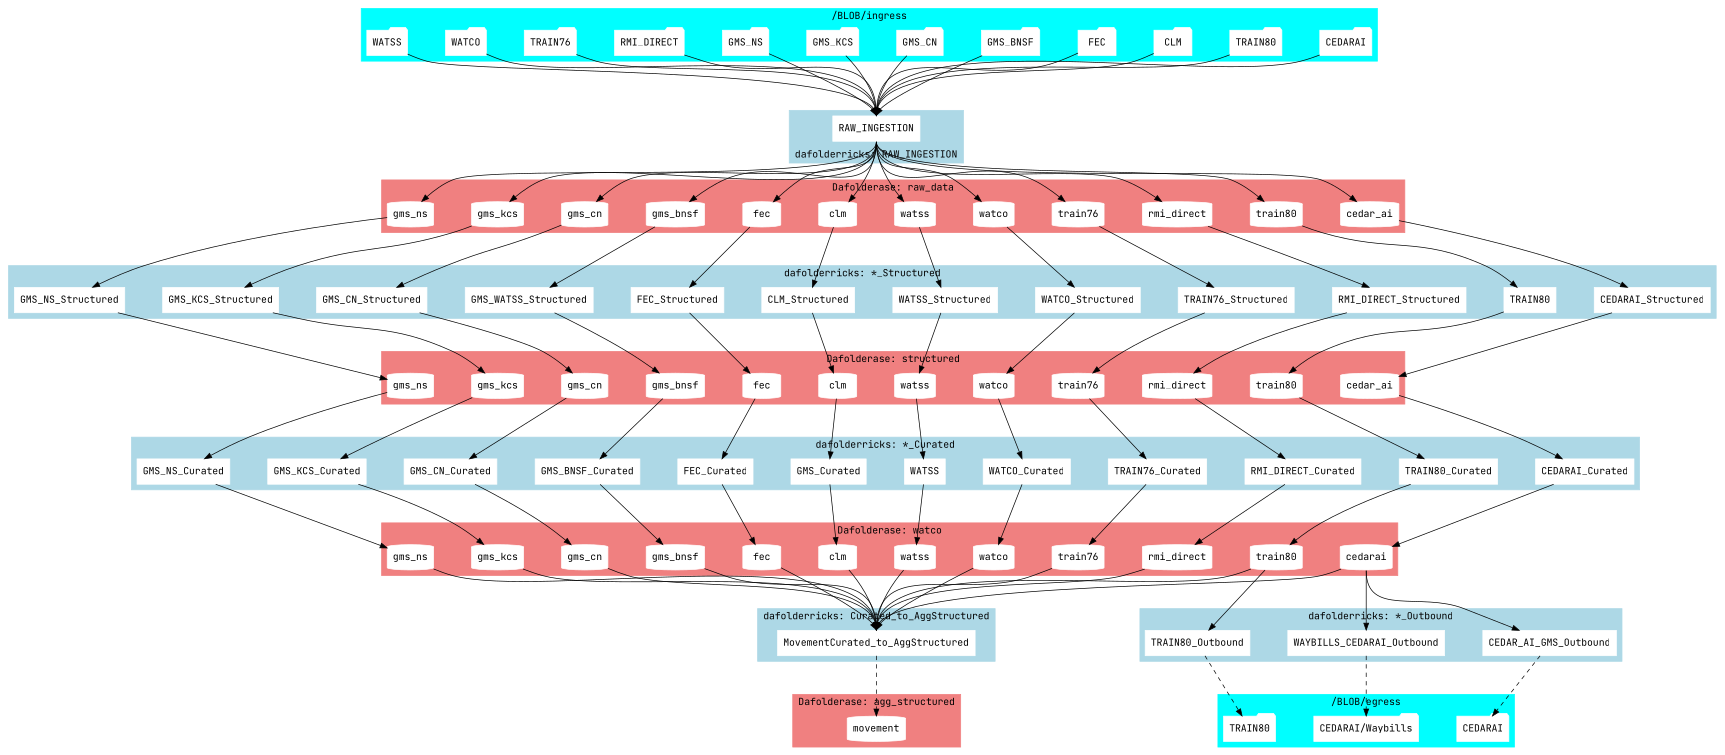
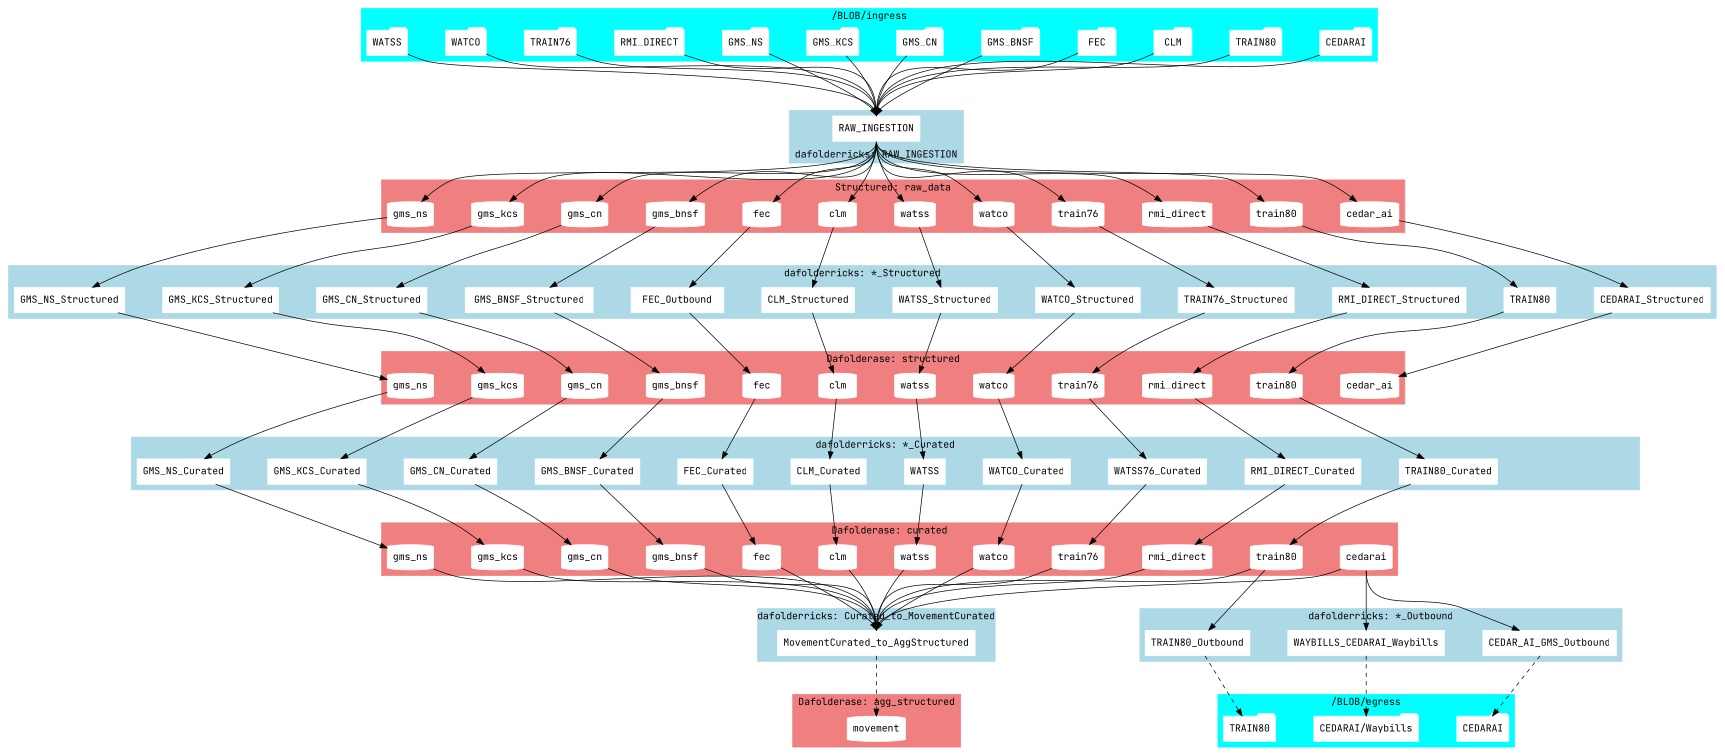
(893, 188) -> (893, 188)
(529, 300) -> (529, 300)
(677, 300) -> (677, 300)
(829, 472) -> (829, 472)
(1157, 472) -> (1157, 472)
(1585, 472) -> none
(890, 531) -> (890, 531)
(876, 617) -> (876, 617)
(1366, 643) -> (1366, 643)
